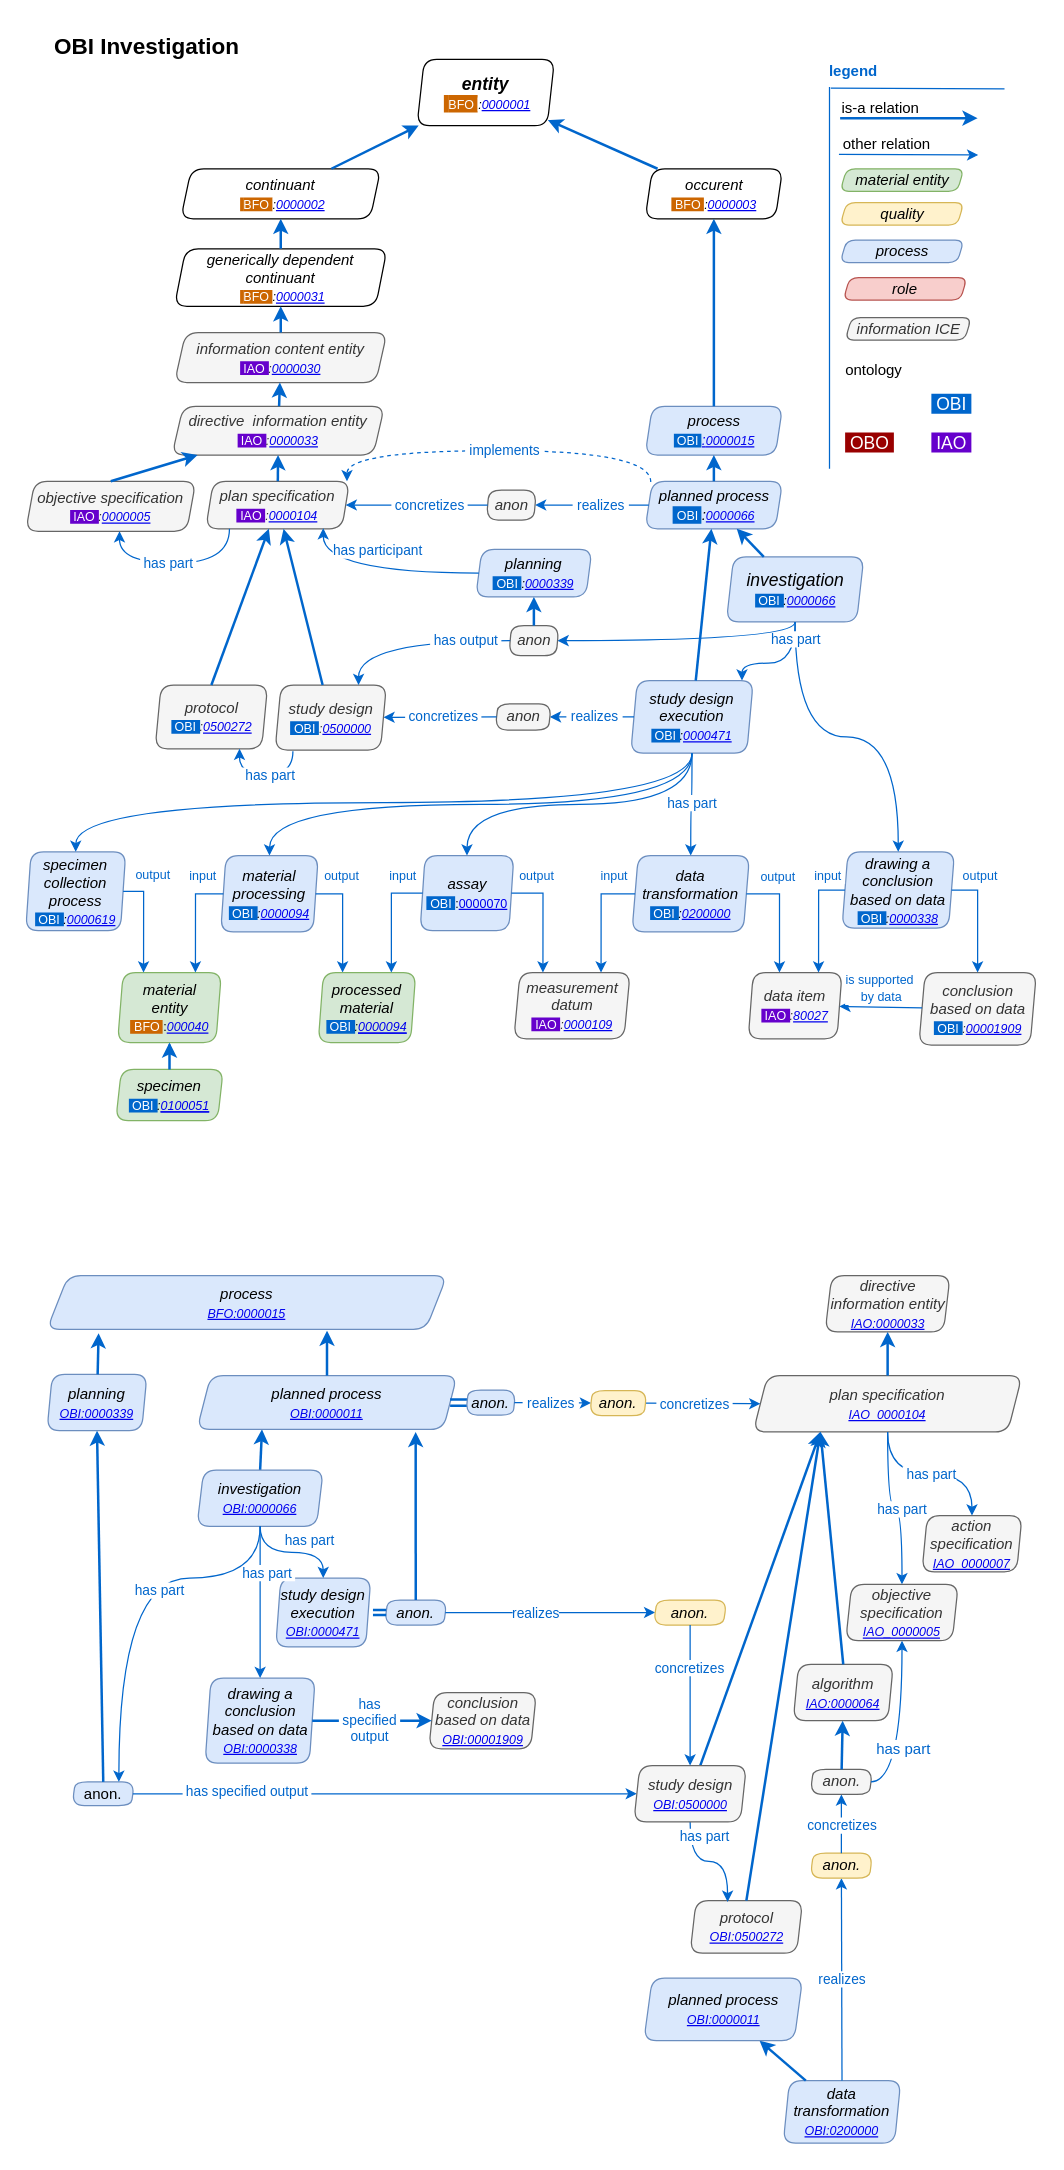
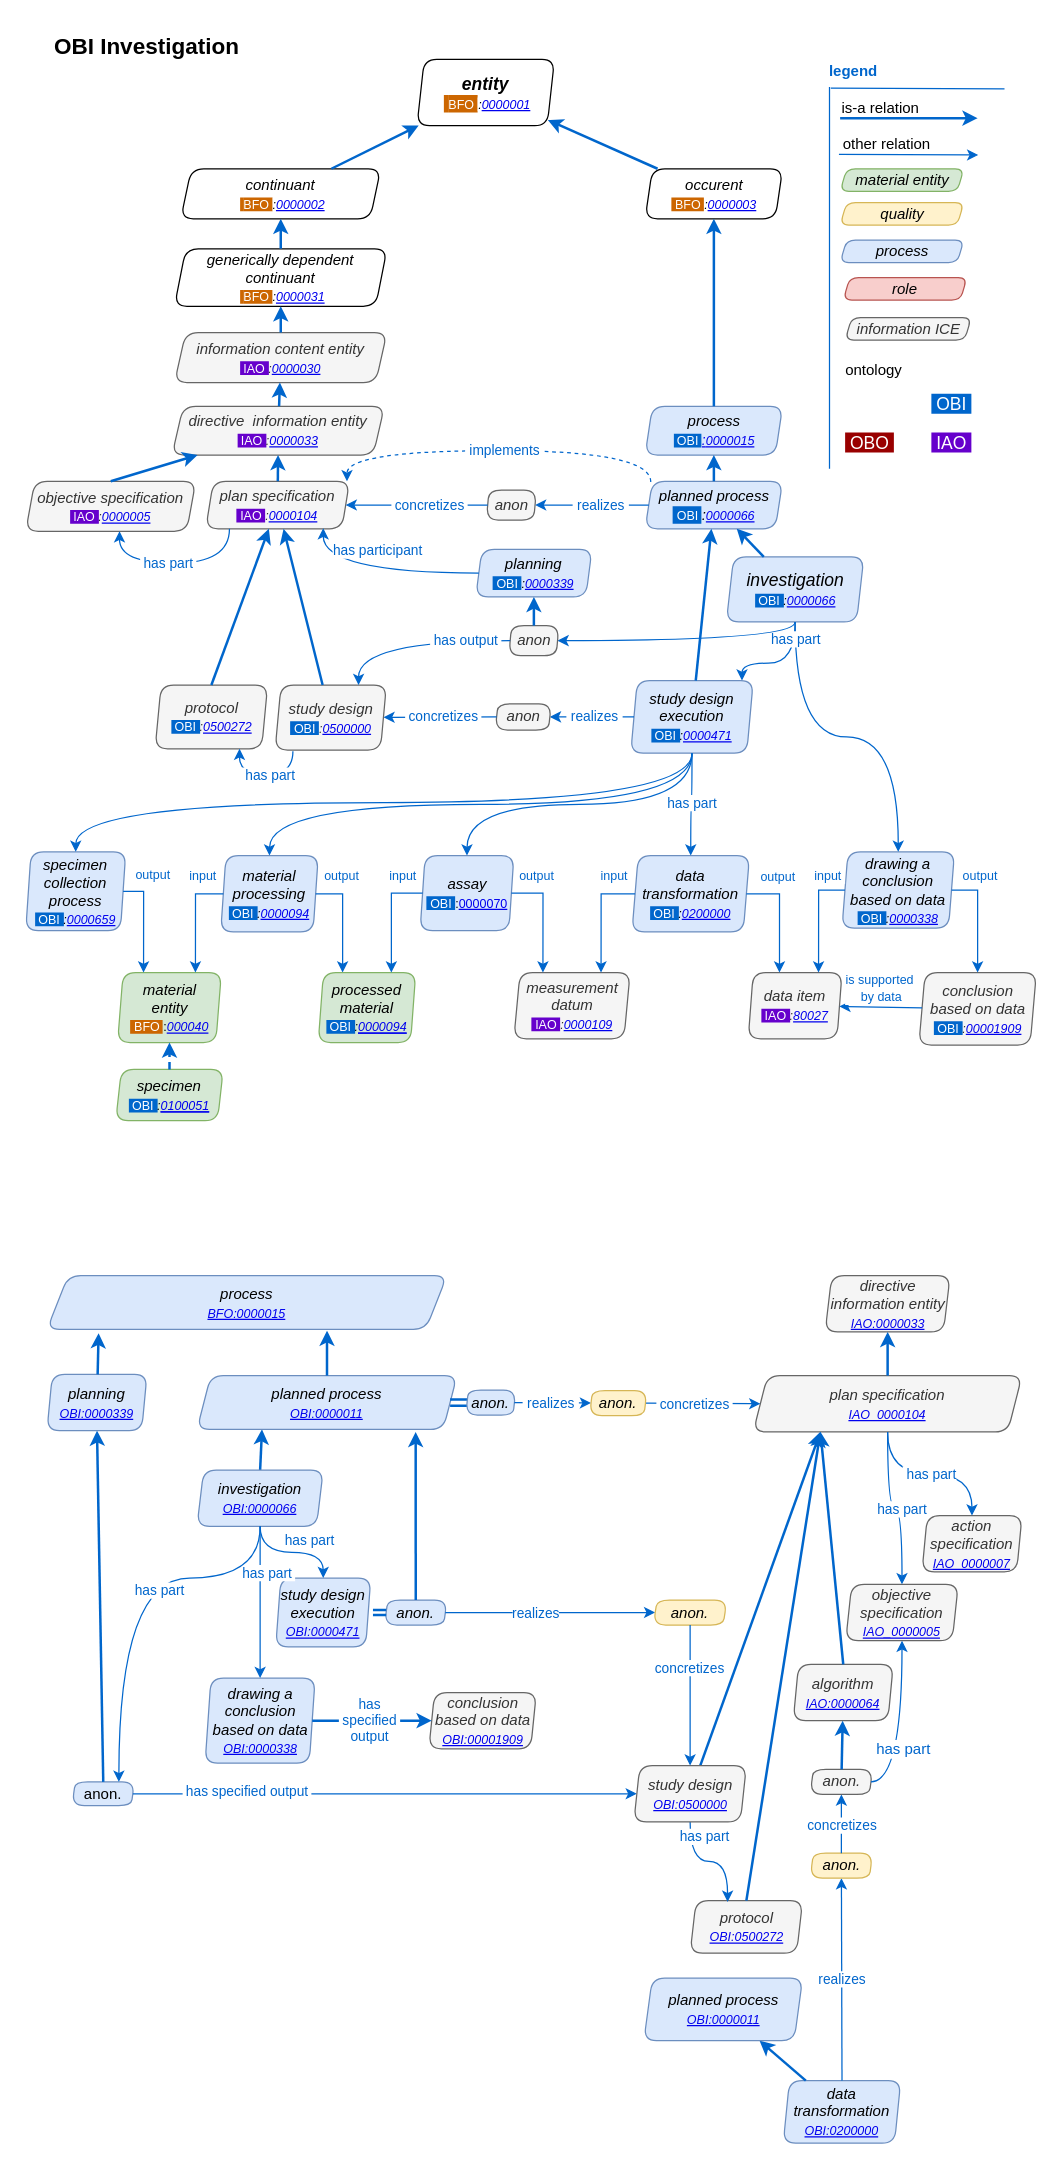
(76, 892) -> (76, 892)
(169, 1059) -> (169, 1059)
